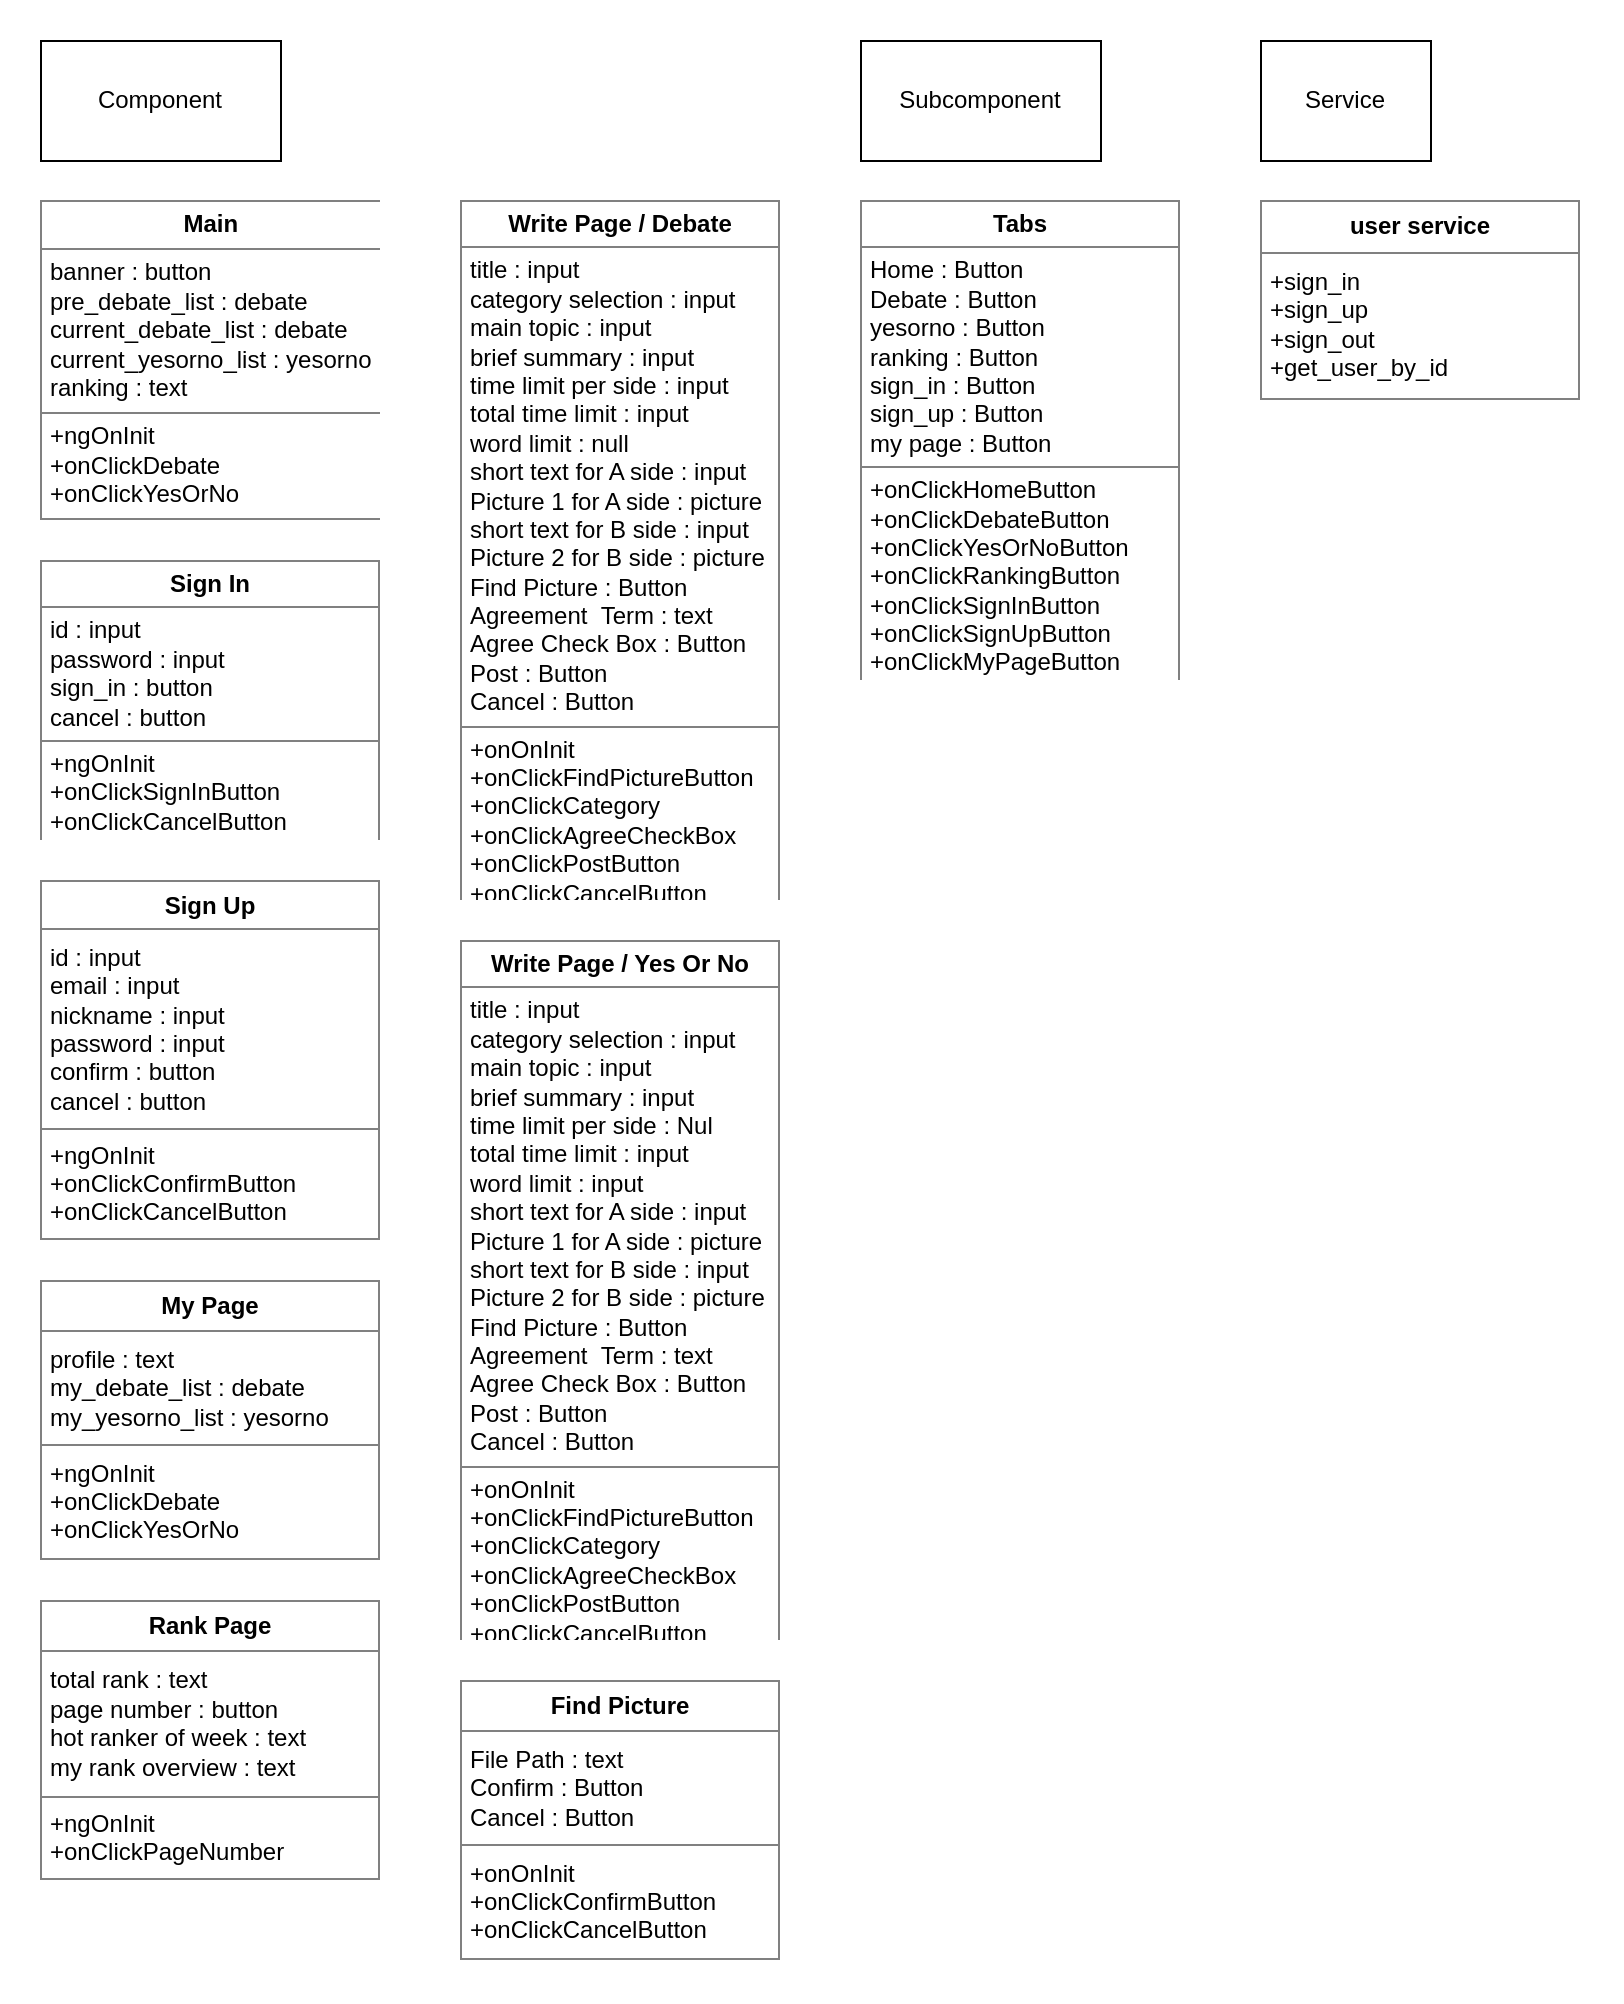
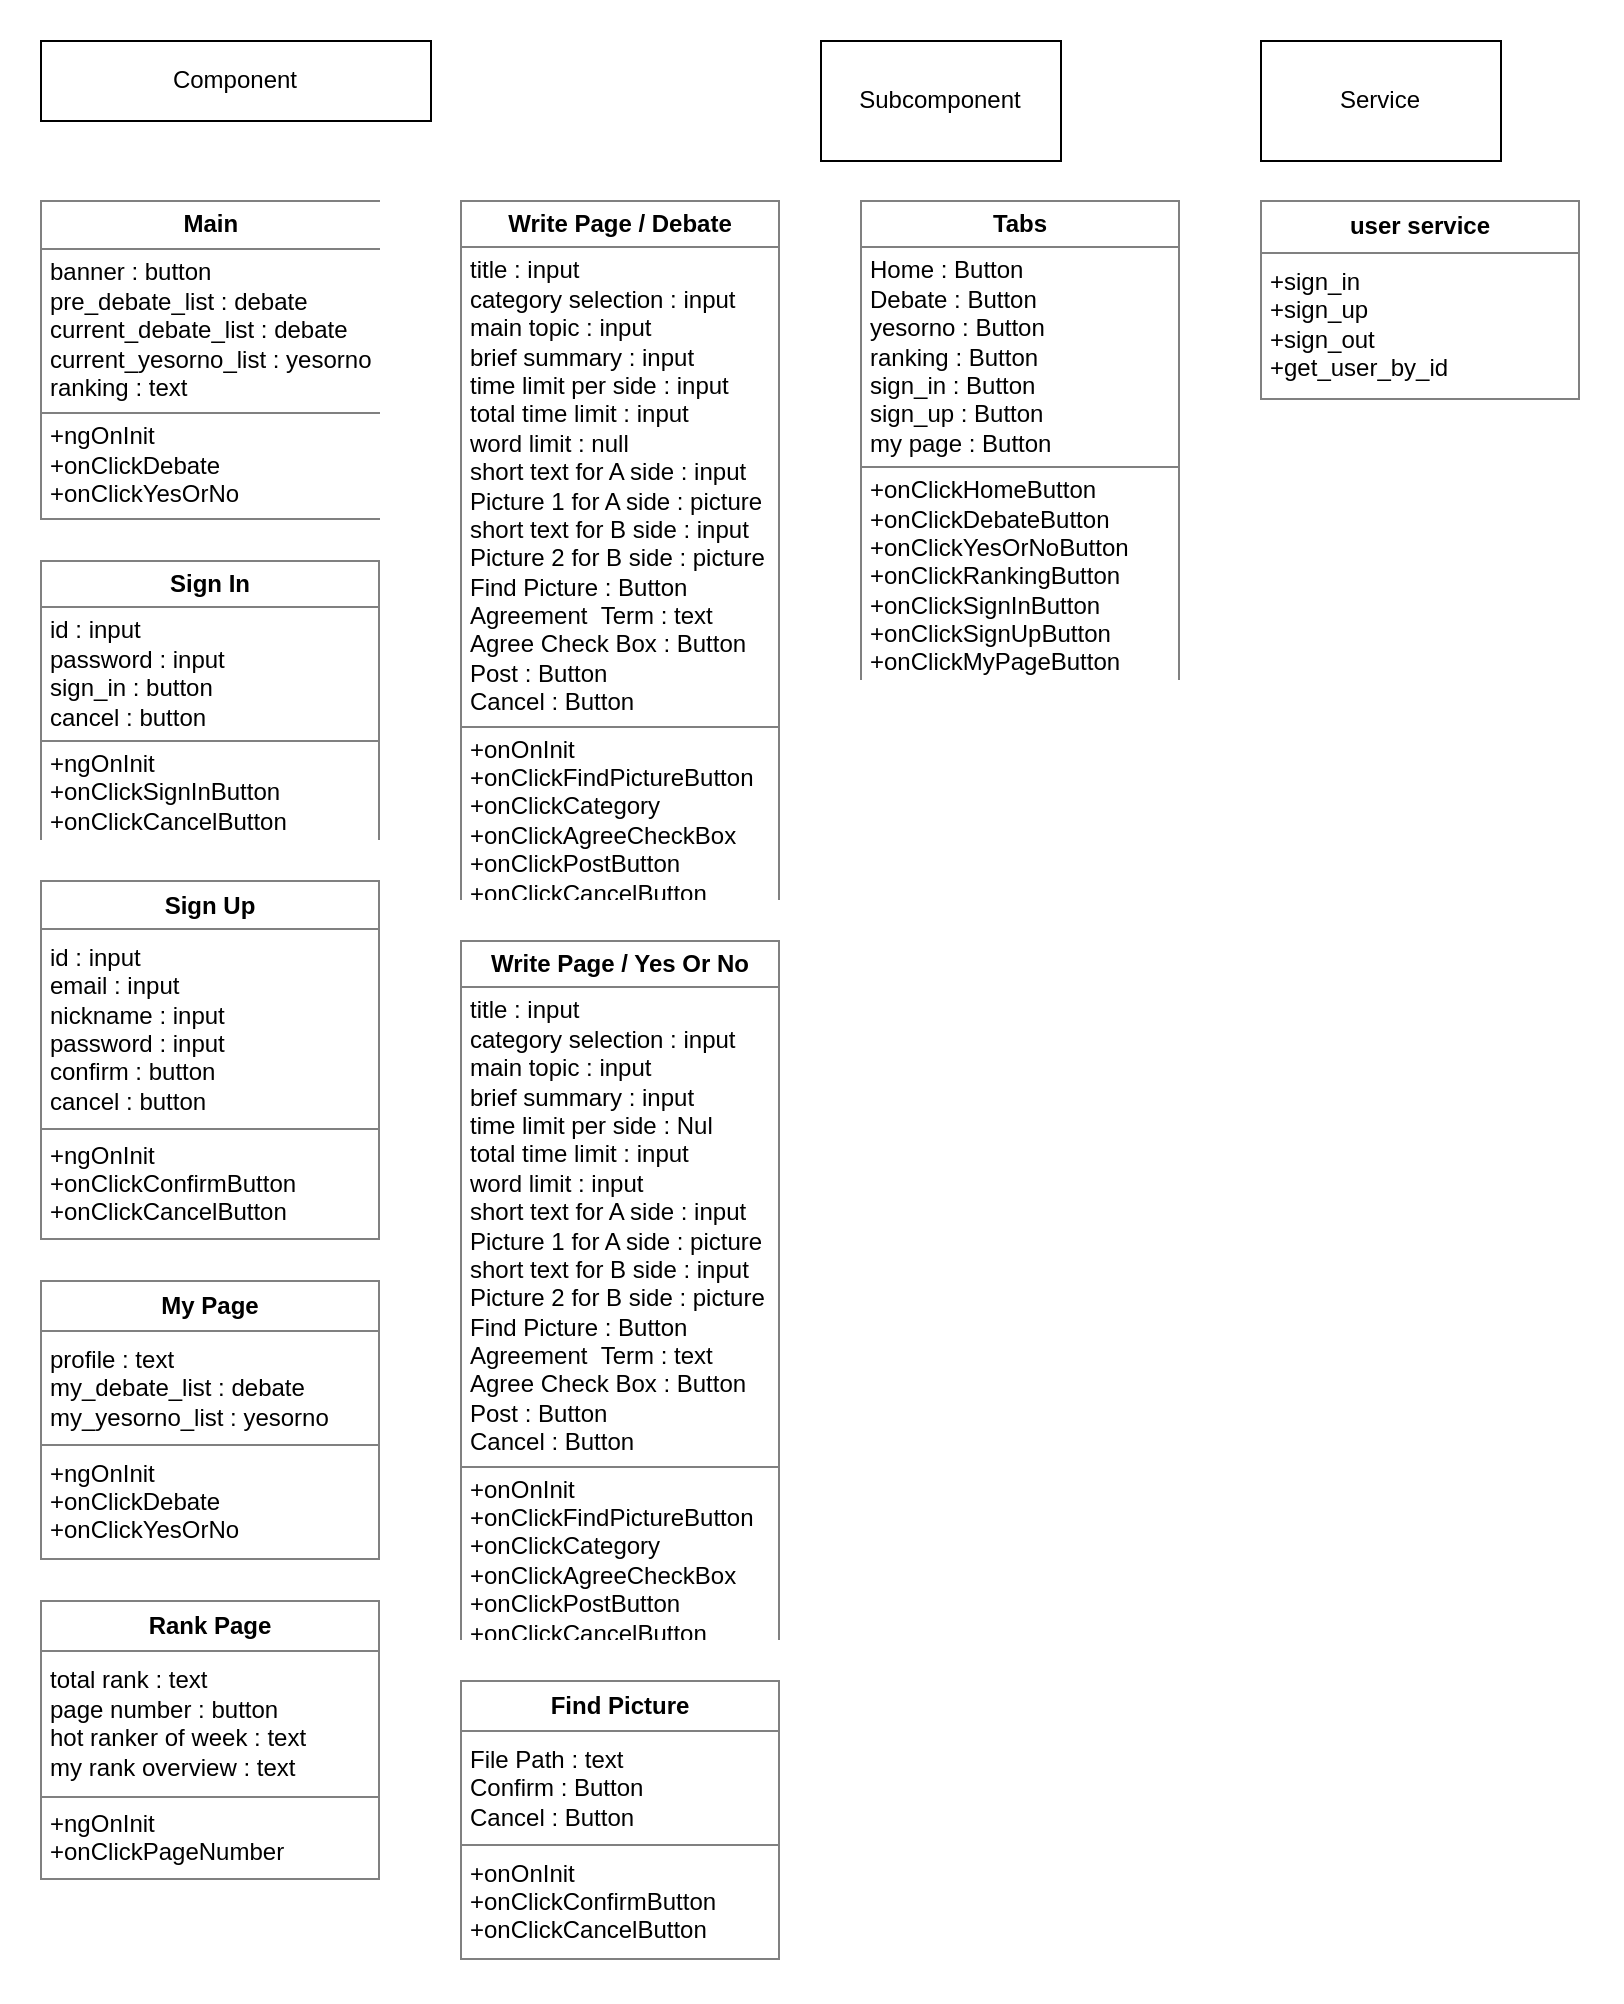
(161, 101) -> (236, 81)
(981, 101) -> (941, 101)
(1346, 101) -> (1381, 101)
